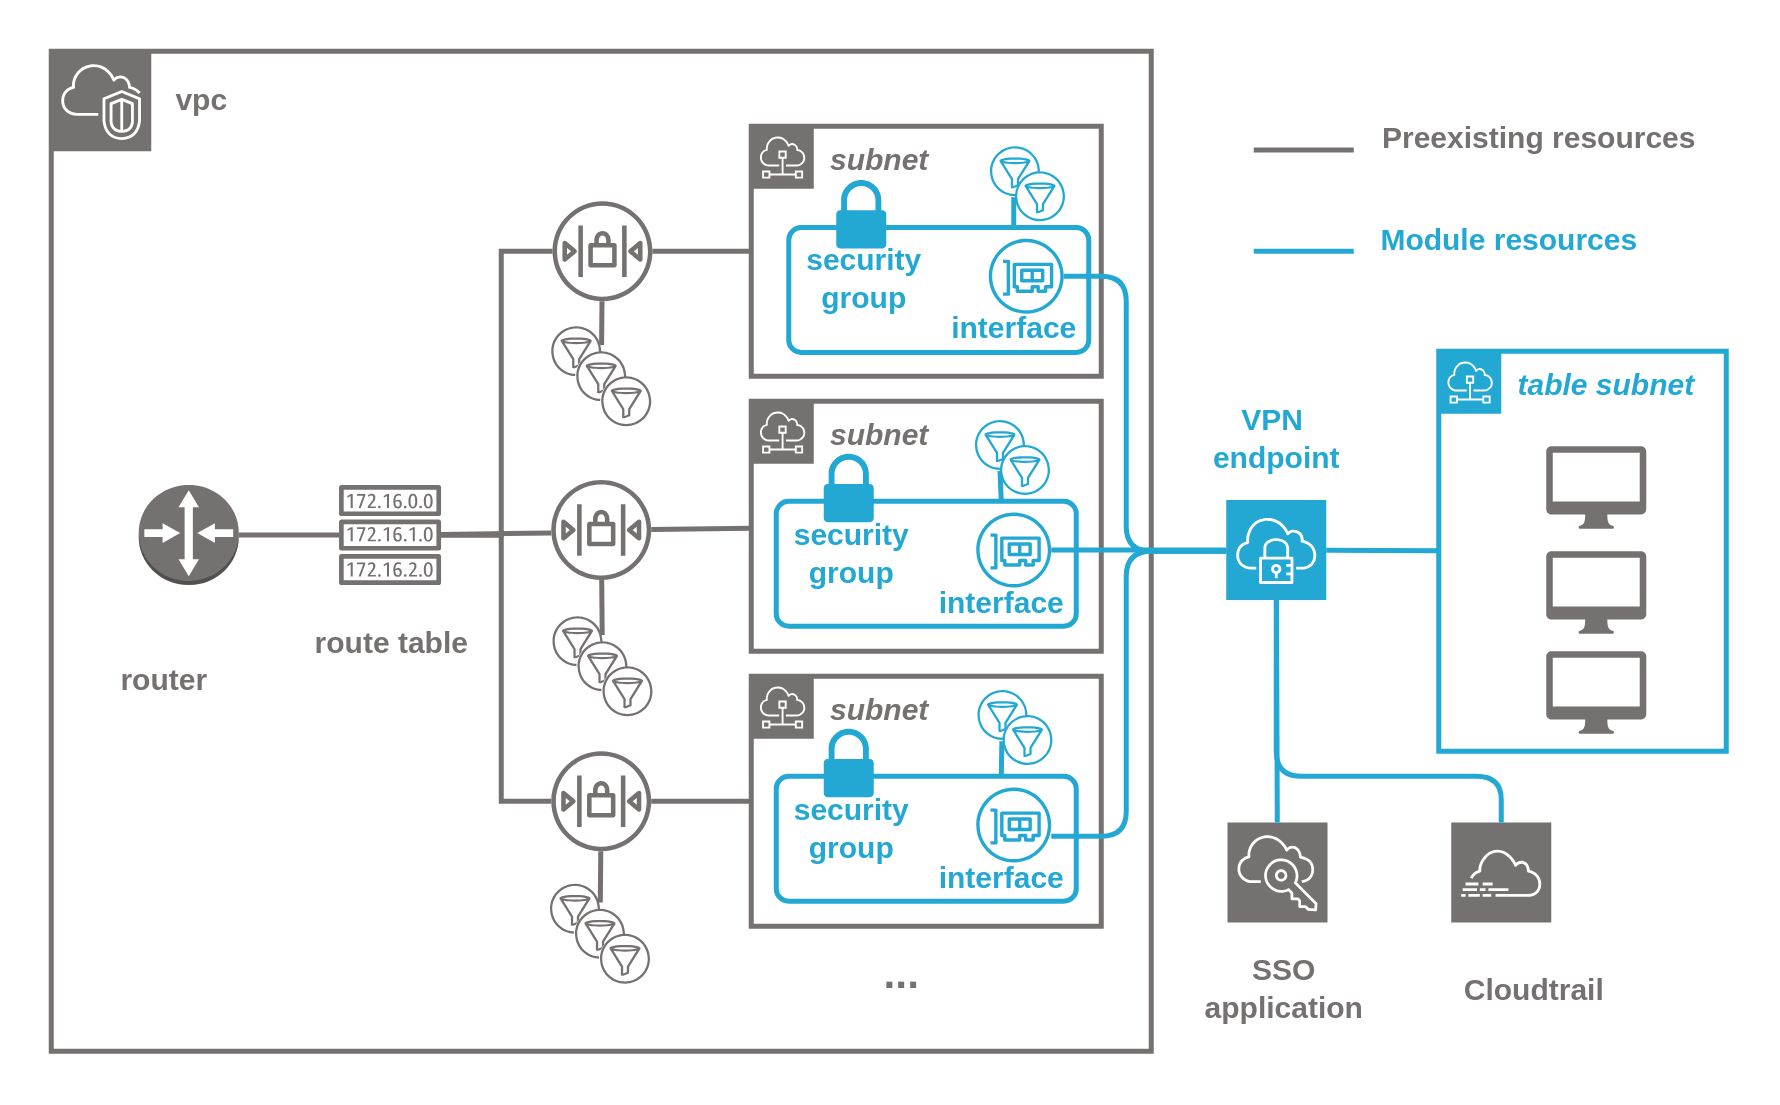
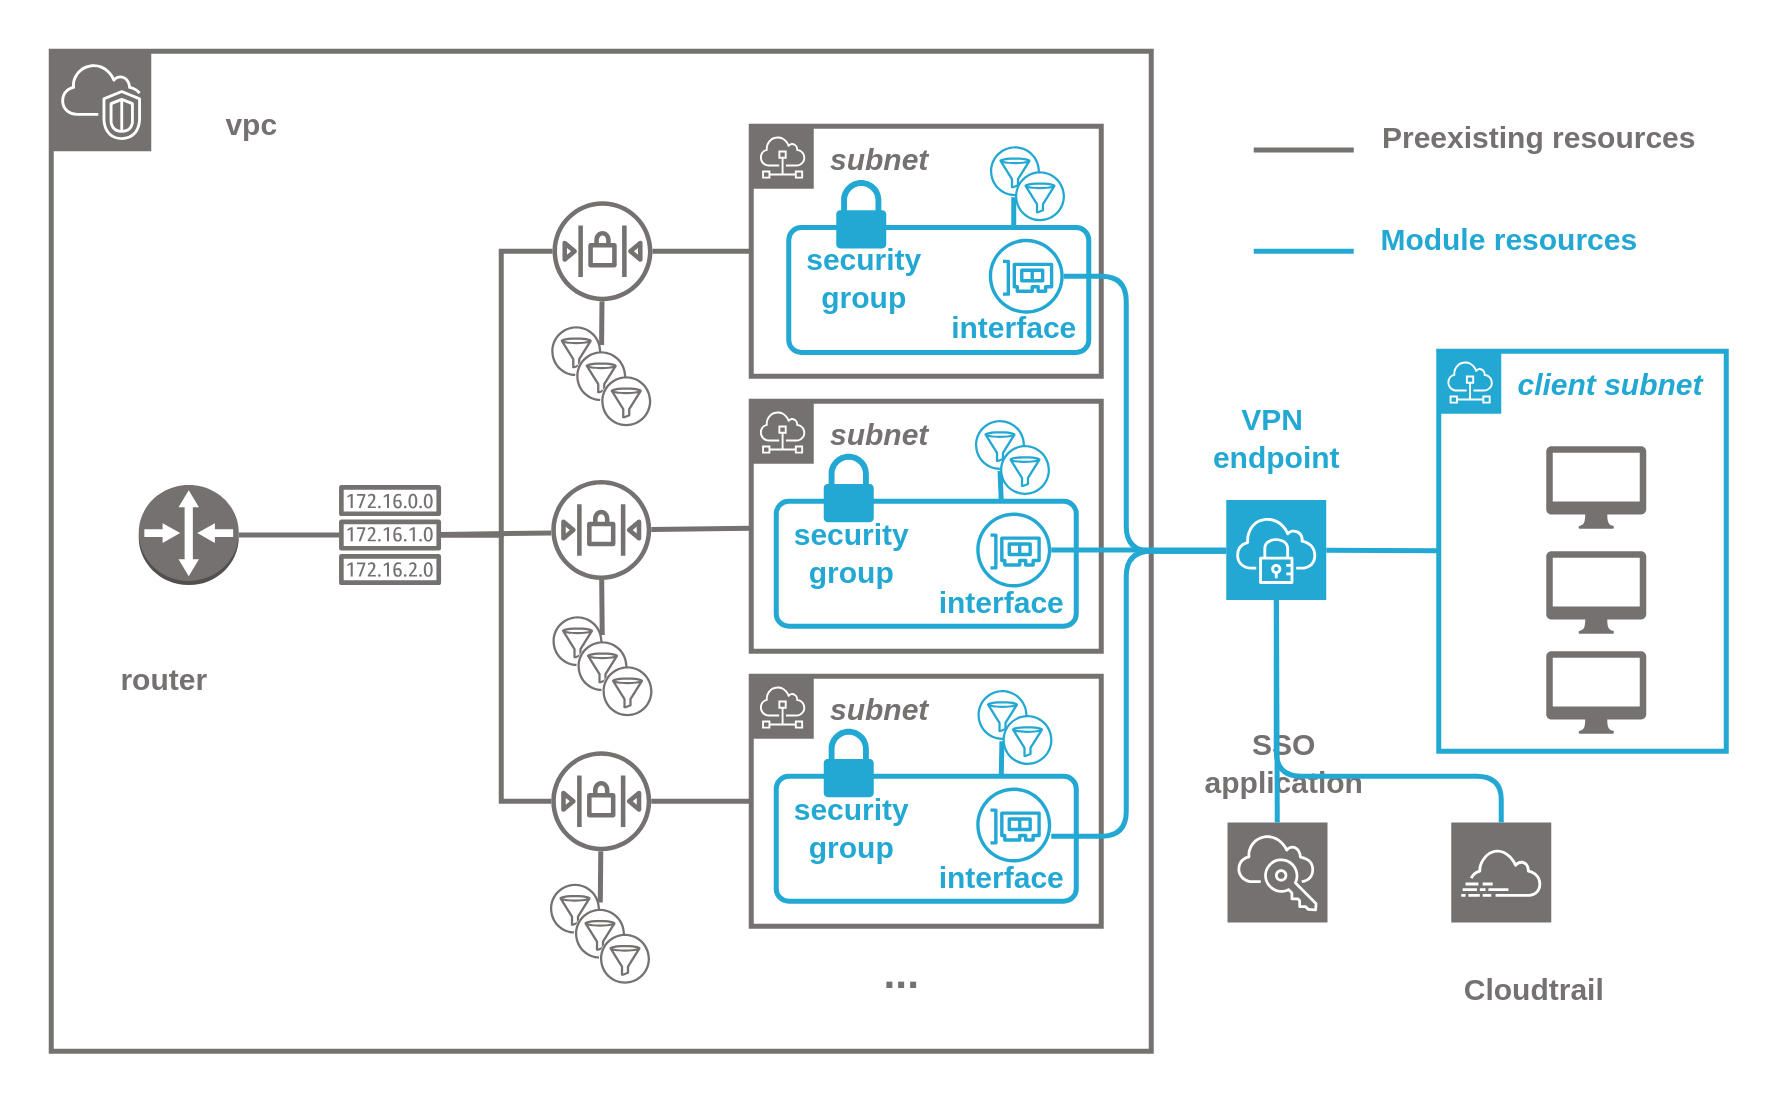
(201, 101) -> (251, 126)
(1612, 387) -> (1616, 387)
(390, 643) -> none
(1284, 989) -> (1284, 764)
